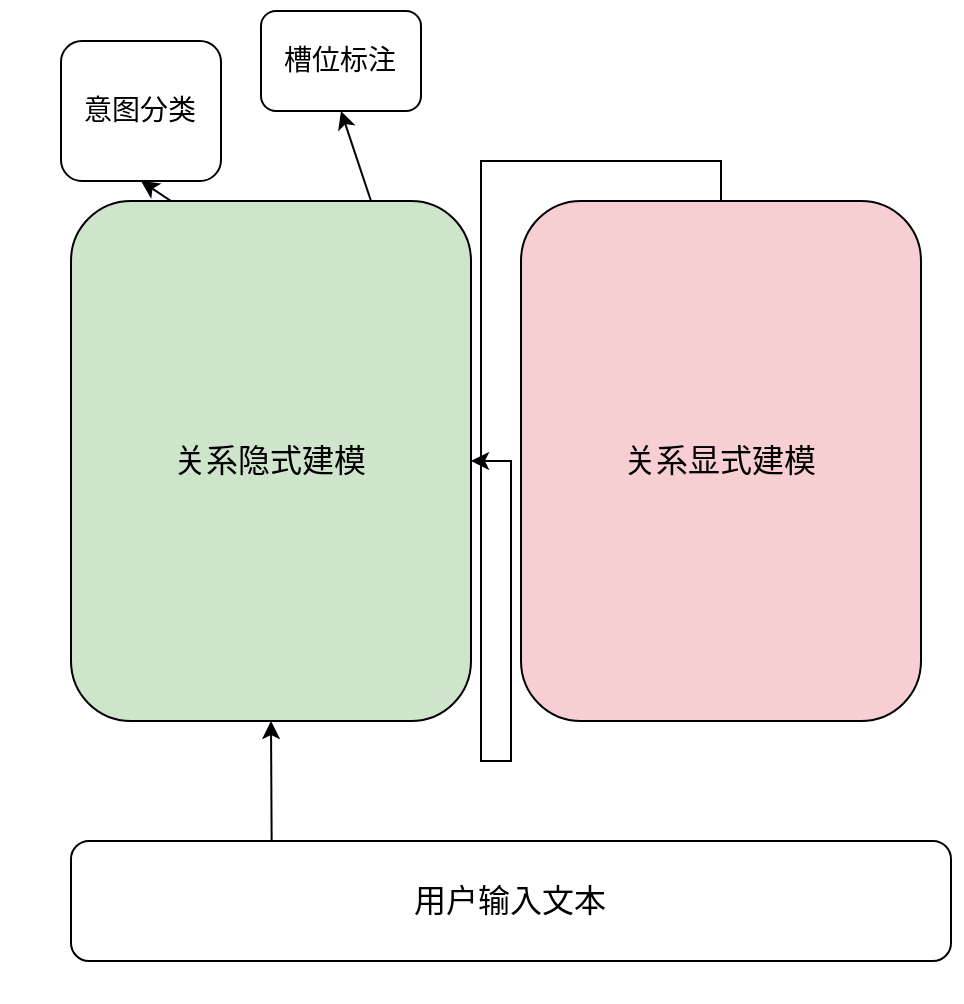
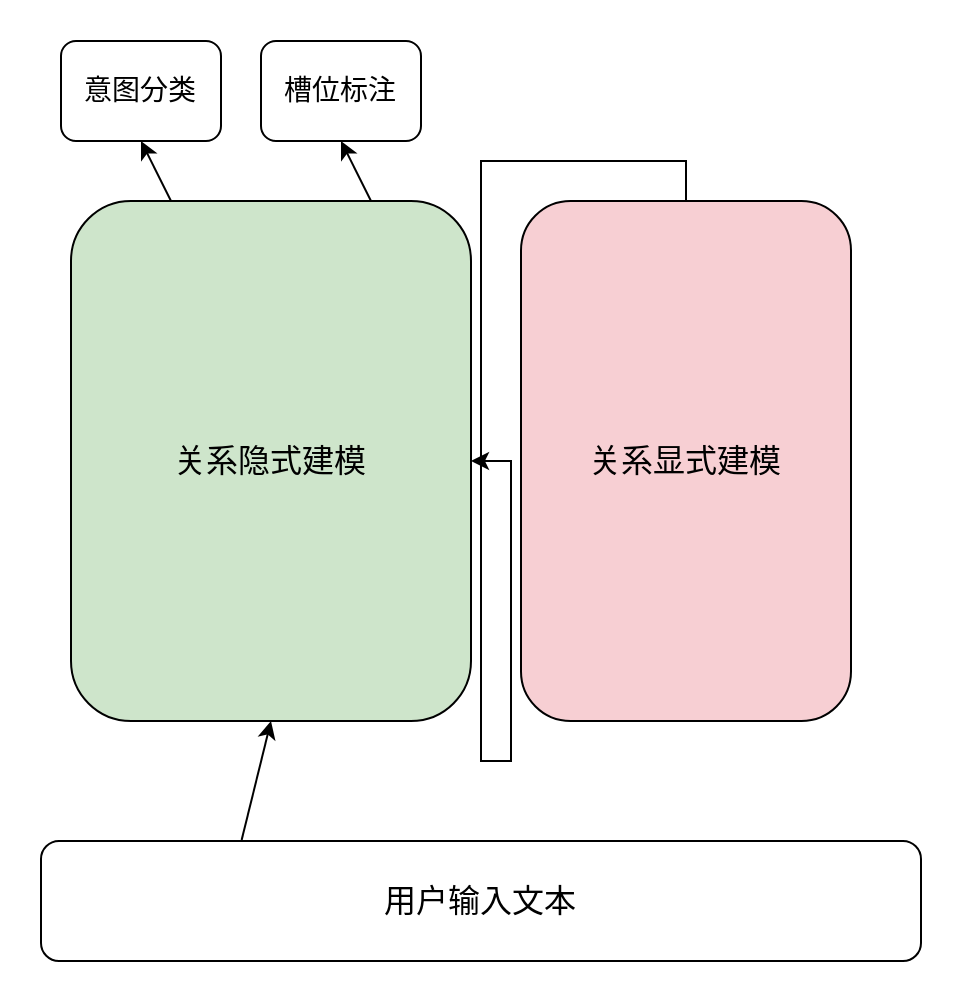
(341, 61) -> (341, 91)
(141, 111) -> (141, 91)
(721, 461) -> (686, 461)
(511, 901) -> (481, 901)
